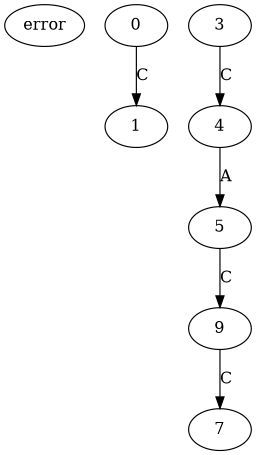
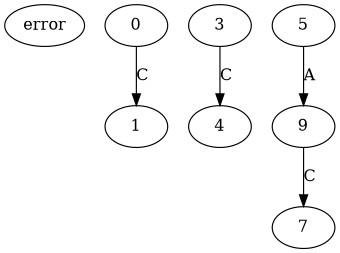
(220, 171) -> none
(226, 278) -> (309, 76)
